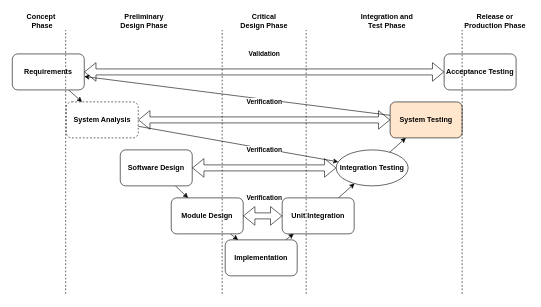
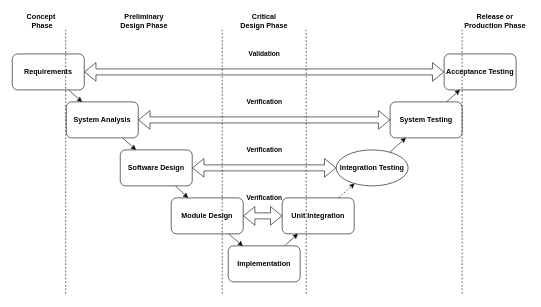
(387, 21) -> none
(176, 88) -> (453, 96)
(102, 120) -> (102, 120)
(426, 120) -> (426, 120)
(193, 136) -> (128, 142)
(344, 193) -> (344, 193)
(261, 258) -> (264, 264)
